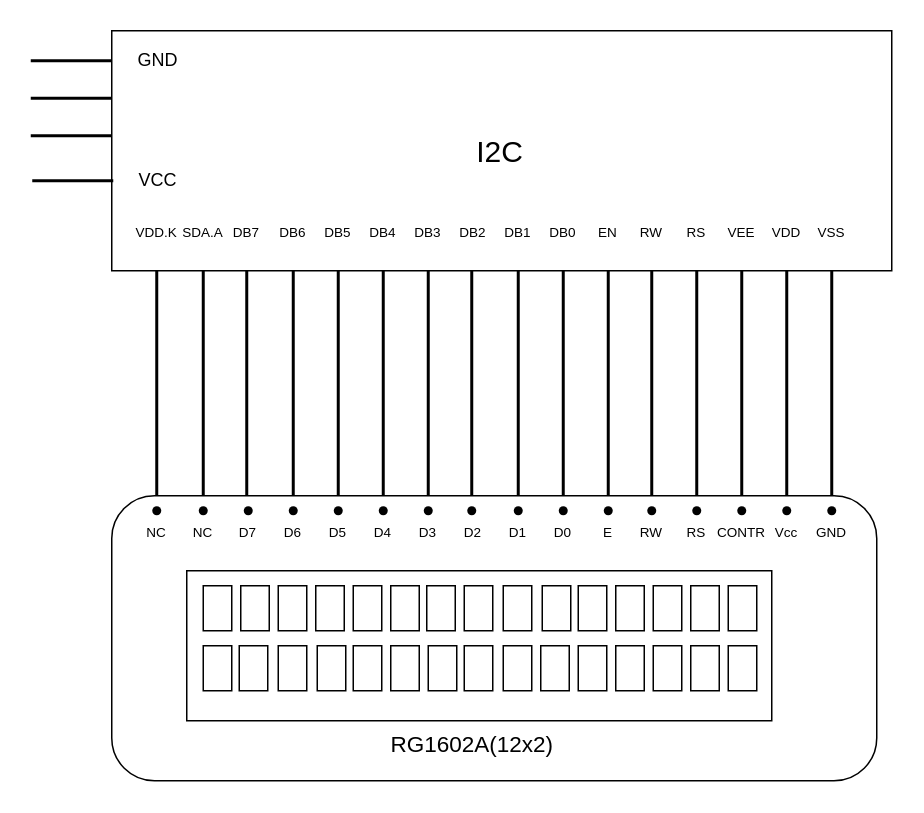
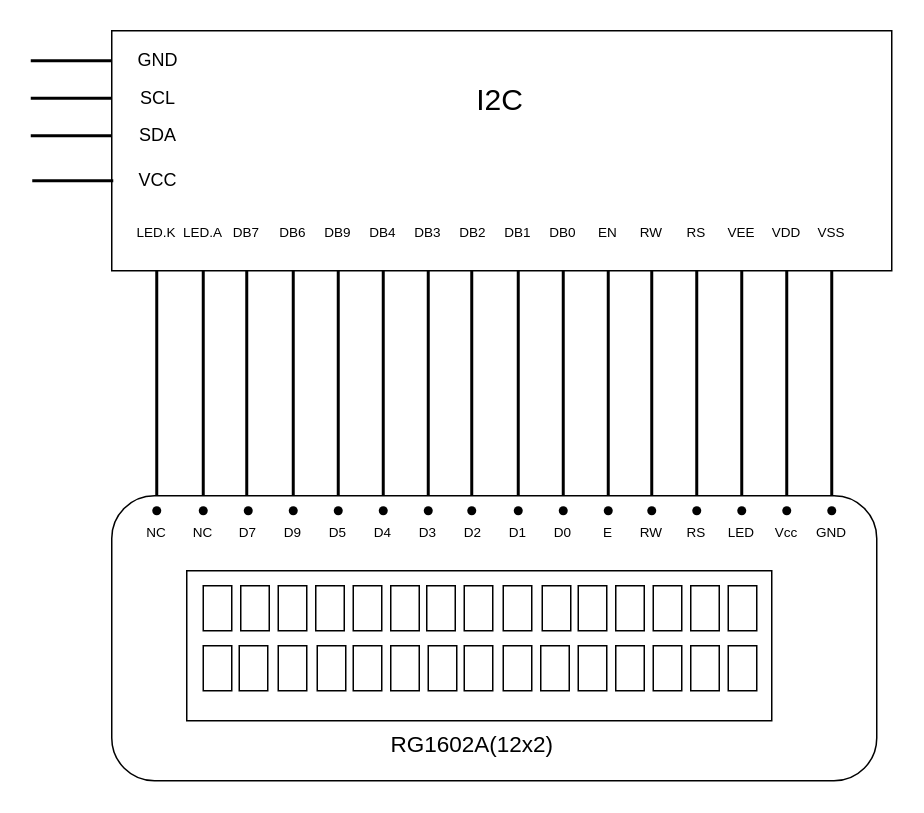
none -> (158, 98)
none -> (158, 136)
(500, 151) -> (500, 98)
(157, 233) -> (157, 233)
(203, 233) -> (203, 233)
(338, 233) -> (338, 233)
(293, 533) -> (293, 533)
(742, 533) -> (742, 533)
